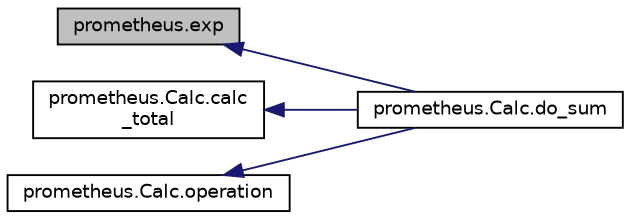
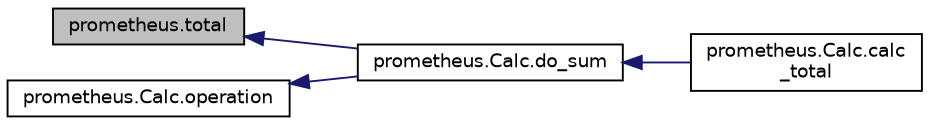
(149, 27) -> (149, 27)
(321, 110) -> (666, 62)
